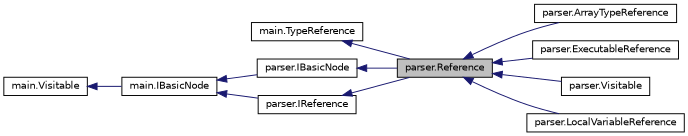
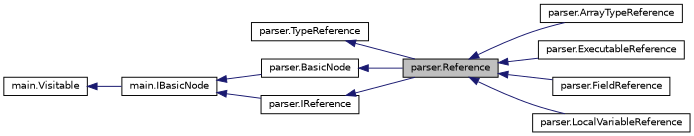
(307, 32) -> (310, 32)
(307, 68) -> (310, 68)
(606, 86) -> (611, 86)
